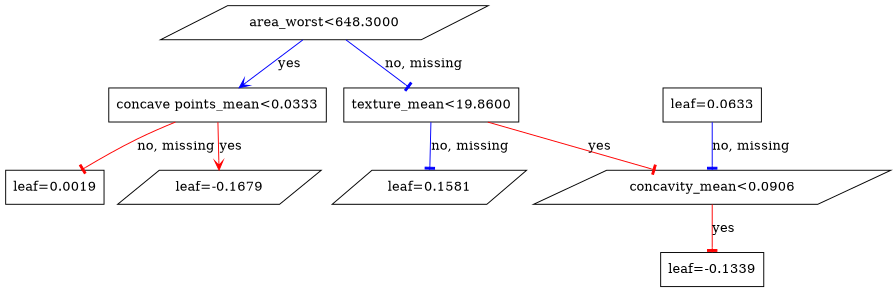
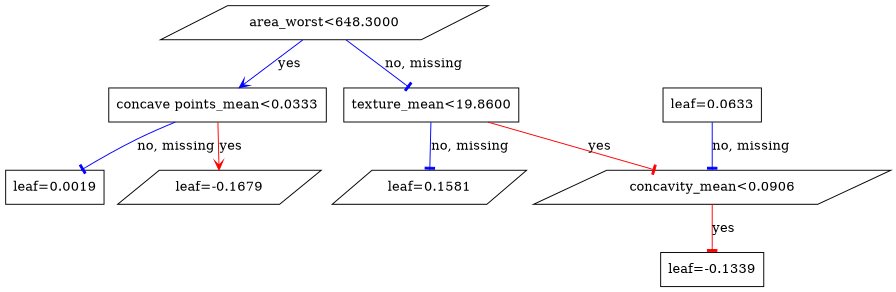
(129, 143) -> (129, 143)
